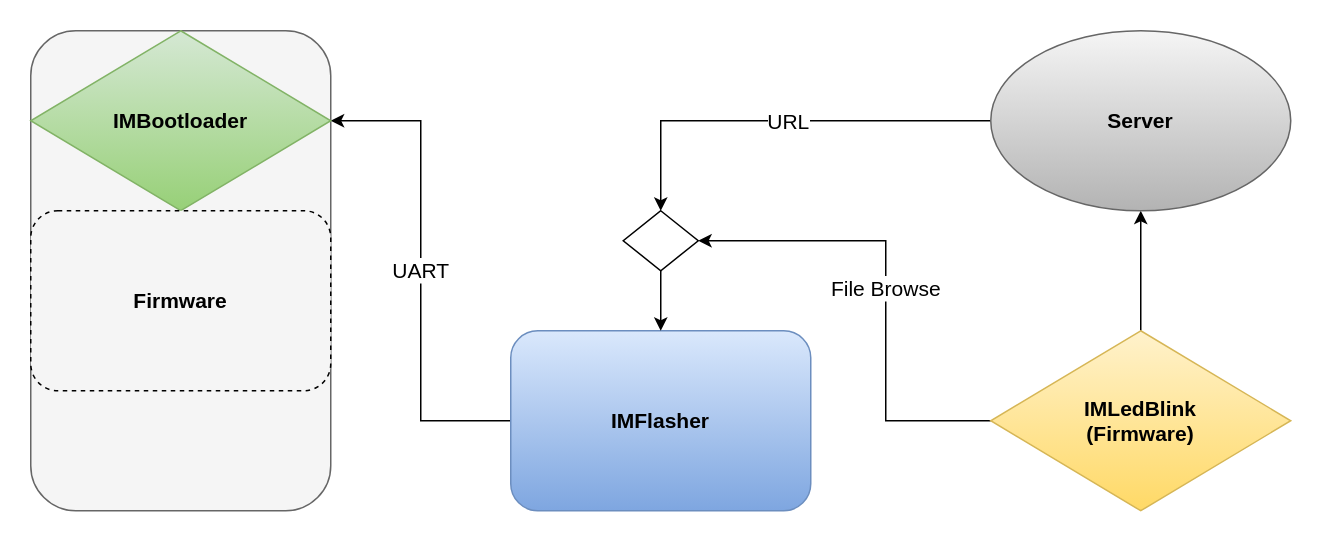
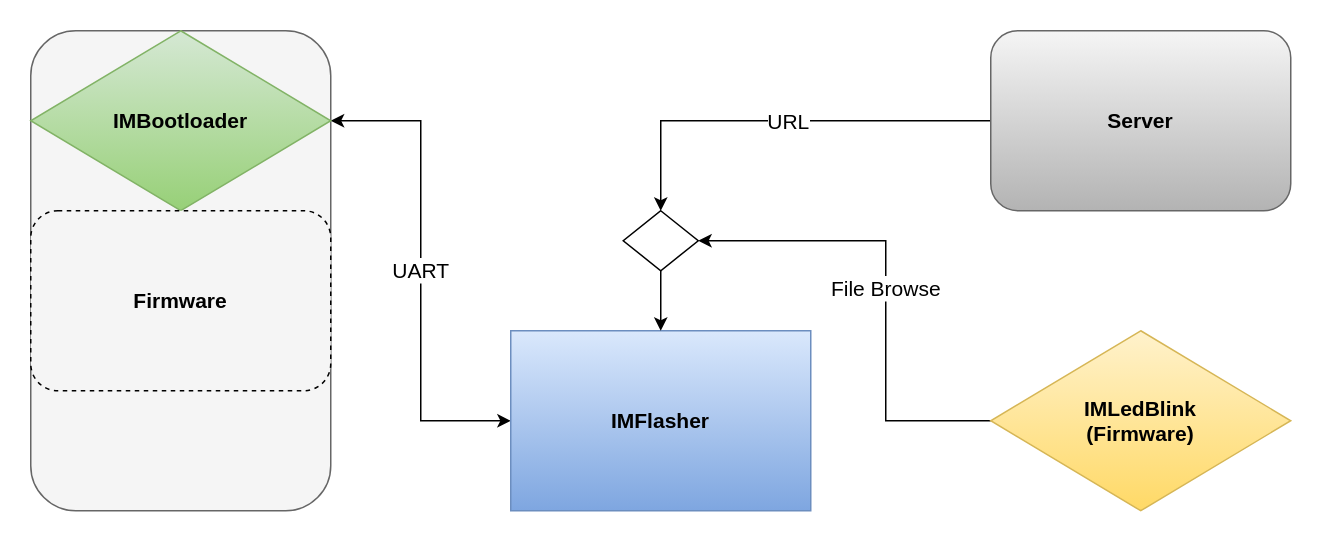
(1141, 121) -> (1141, 121)
(1141, 276) -> none
(503, 421) -> (499, 421)
(661, 421) -> (661, 421)
